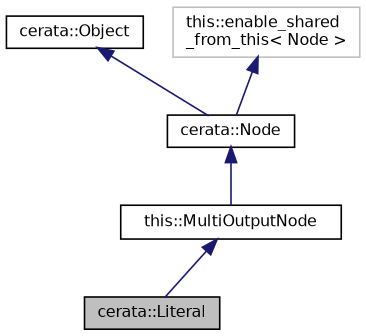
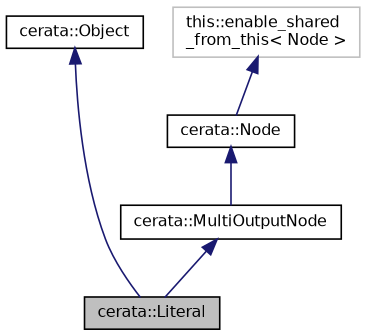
(160, 86) -> (90, 186)
(231, 222) -> (231, 222)
